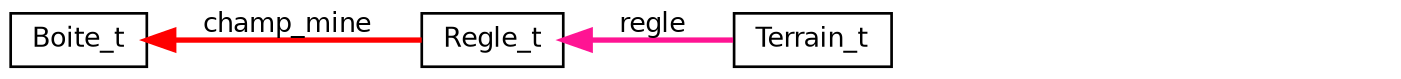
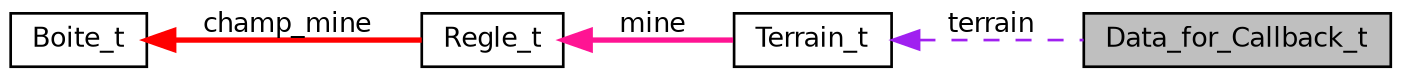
(649, 25) -> (649, 25)
none -> (1237, 40)
